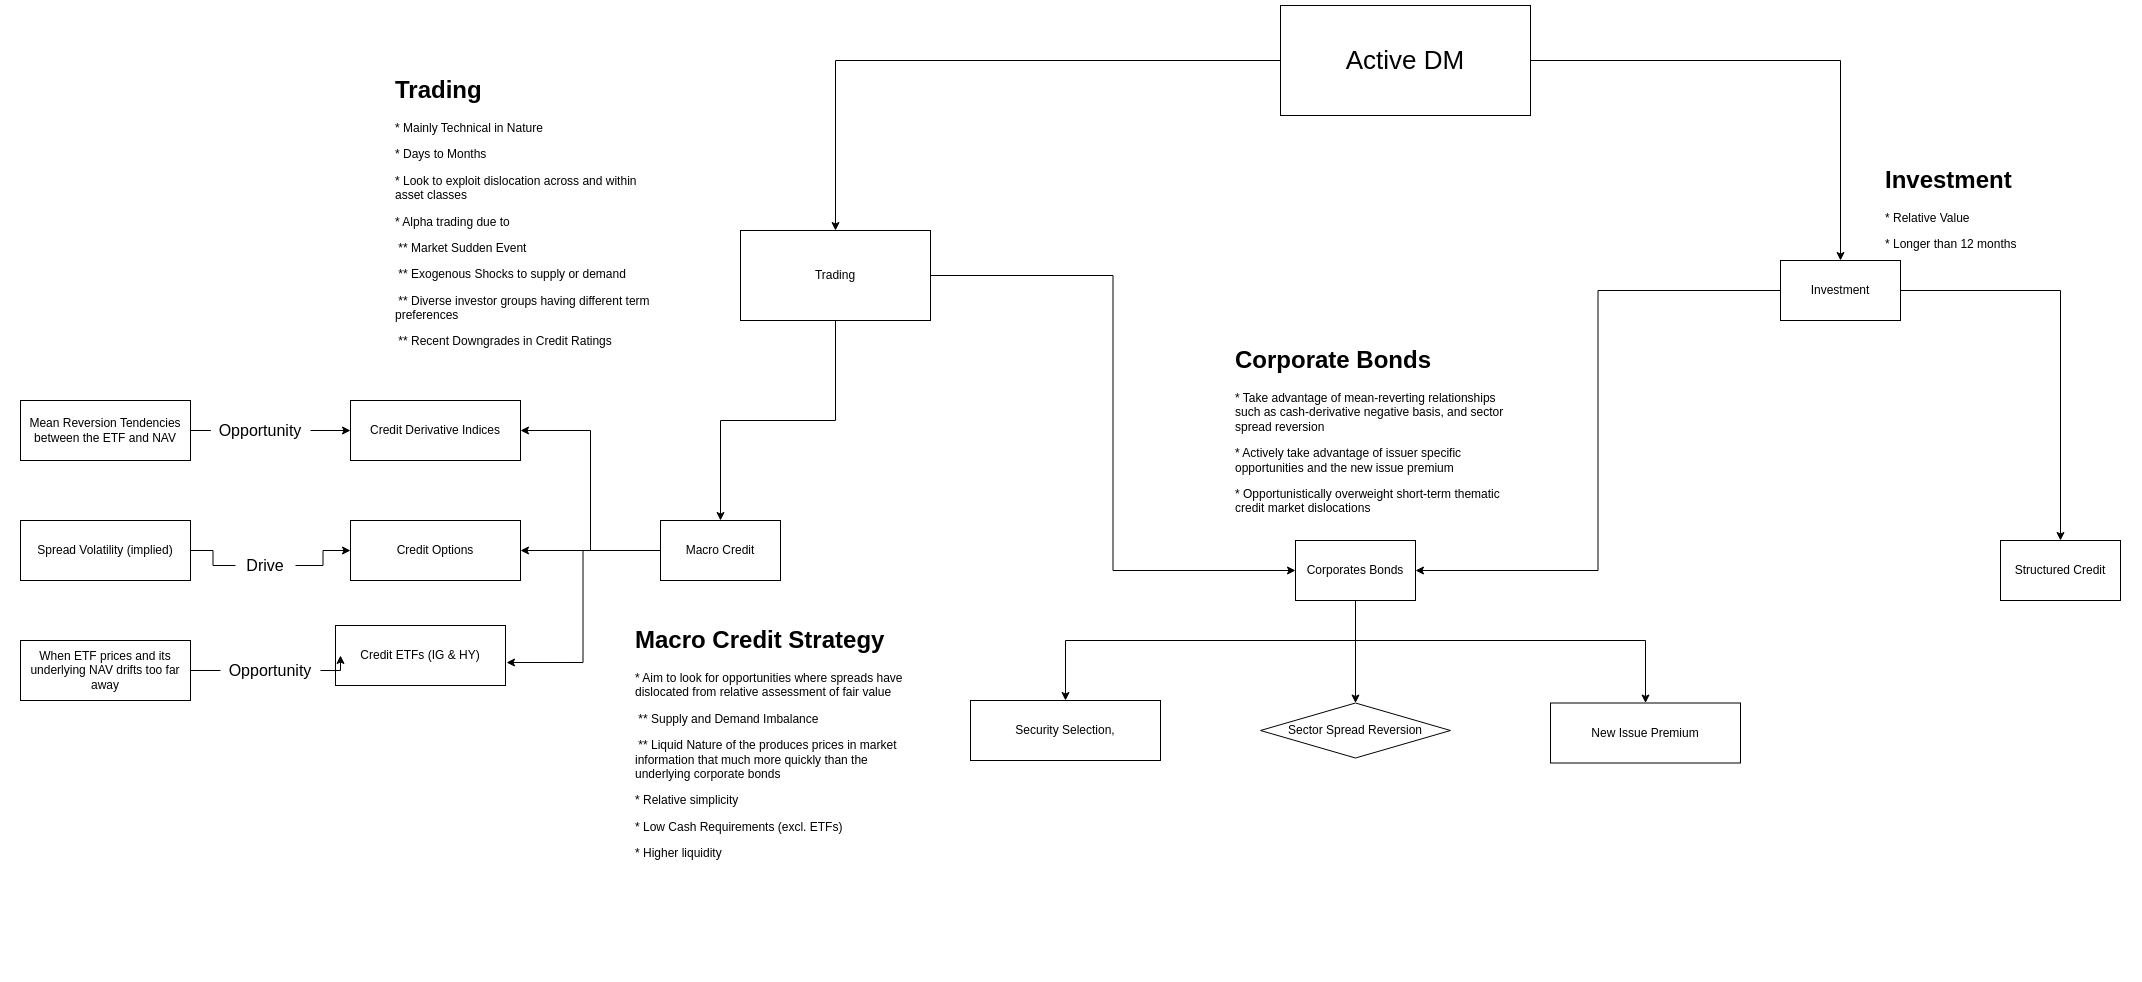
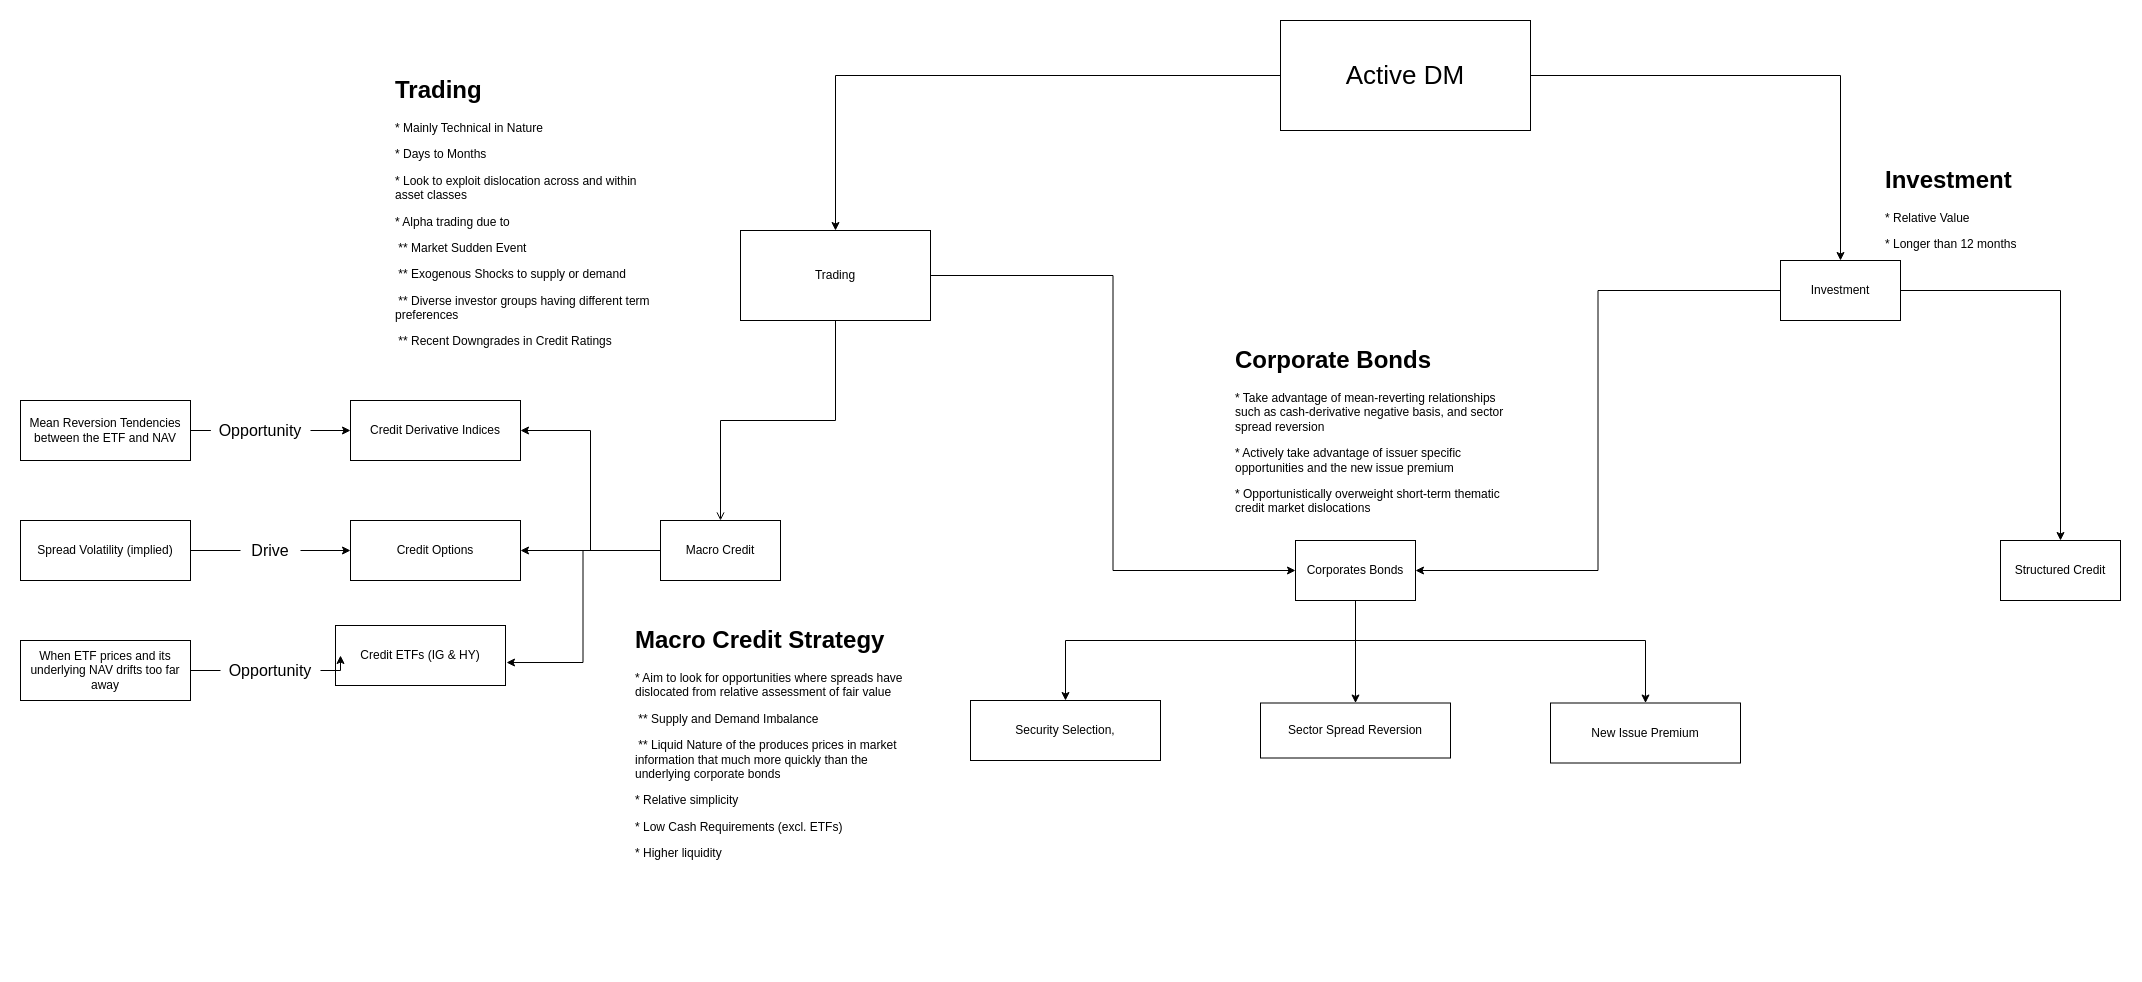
(1406, 61) -> (1406, 76)
(721, 512) -> (721, 514)
(266, 566) -> (271, 551)
(1356, 731) -> (1356, 731)
